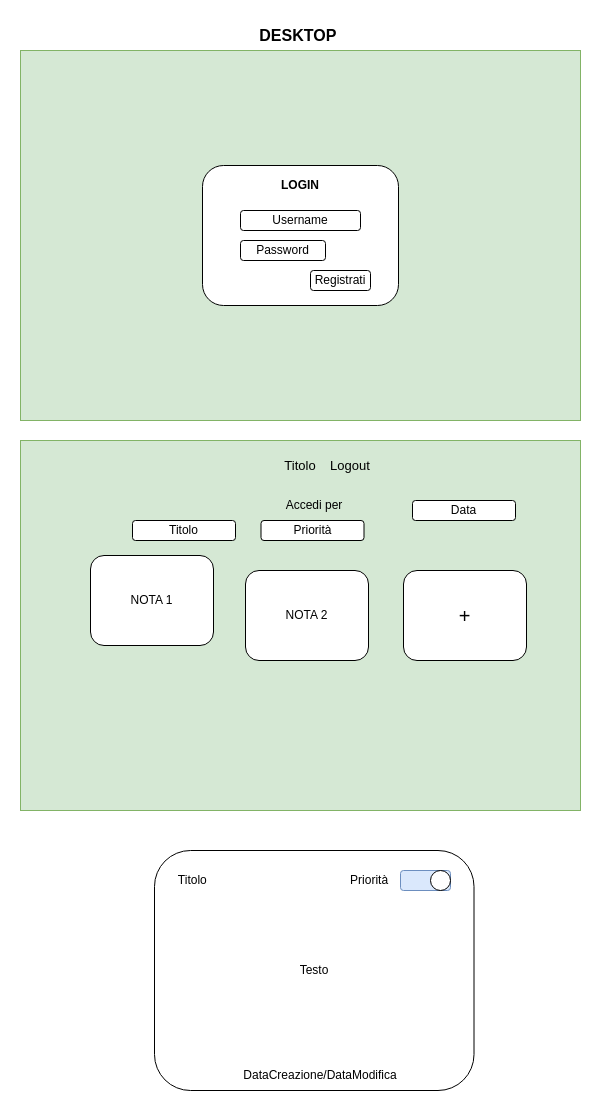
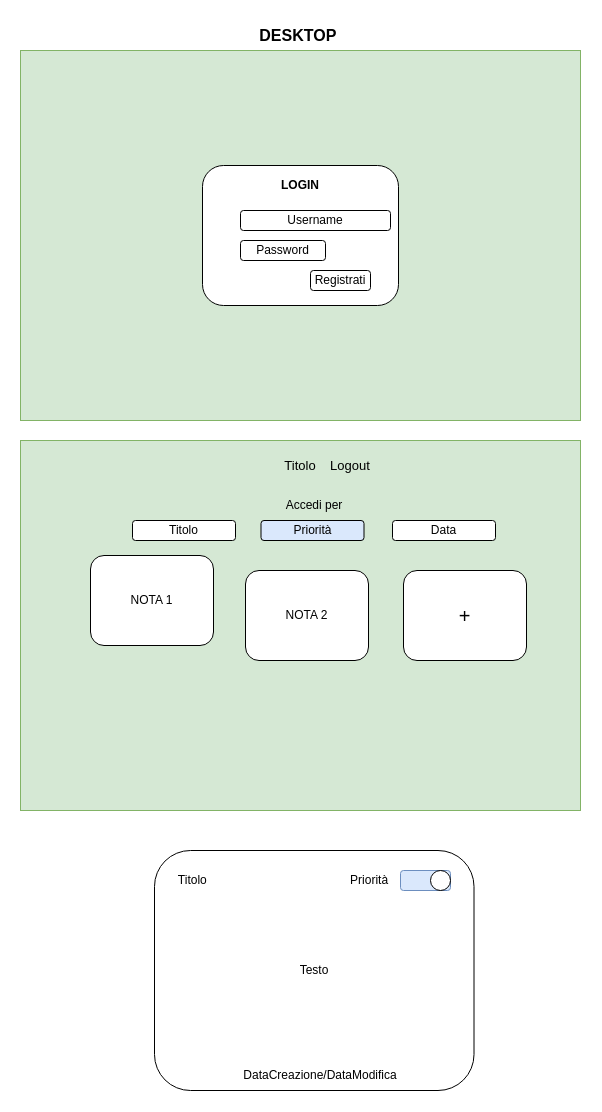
(301, 221) -> (316, 221)
(464, 511) -> (444, 531)
(313, 531) -> (313, 531)
